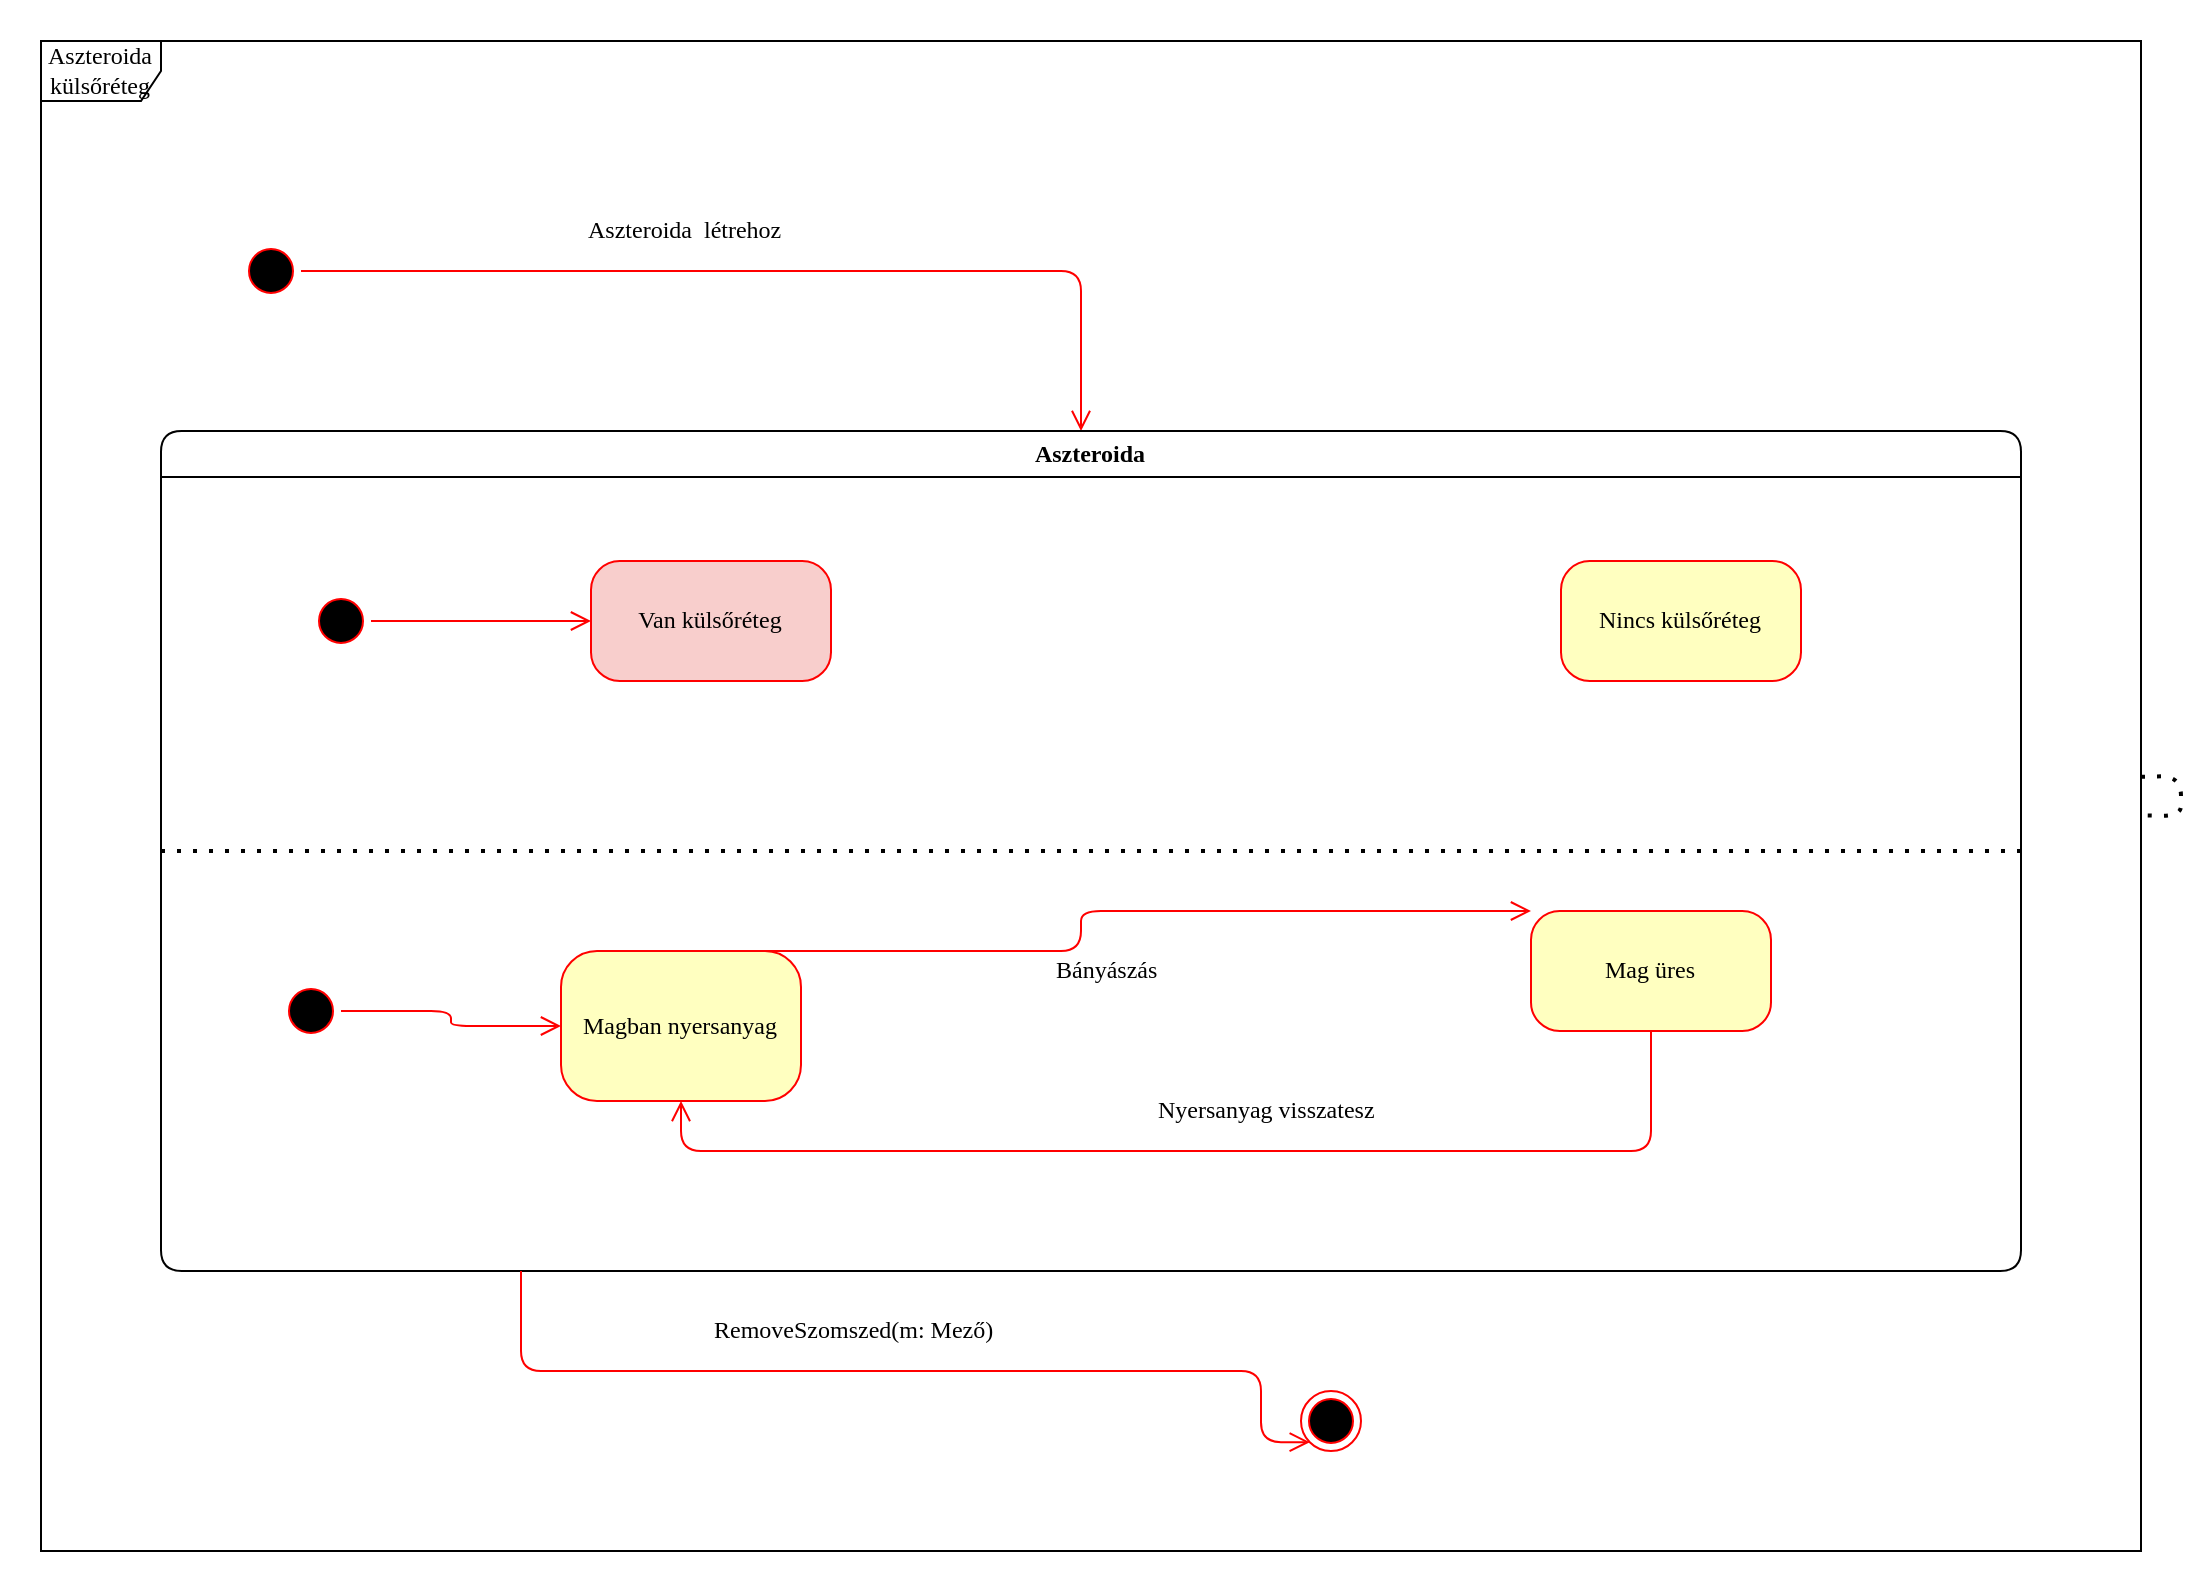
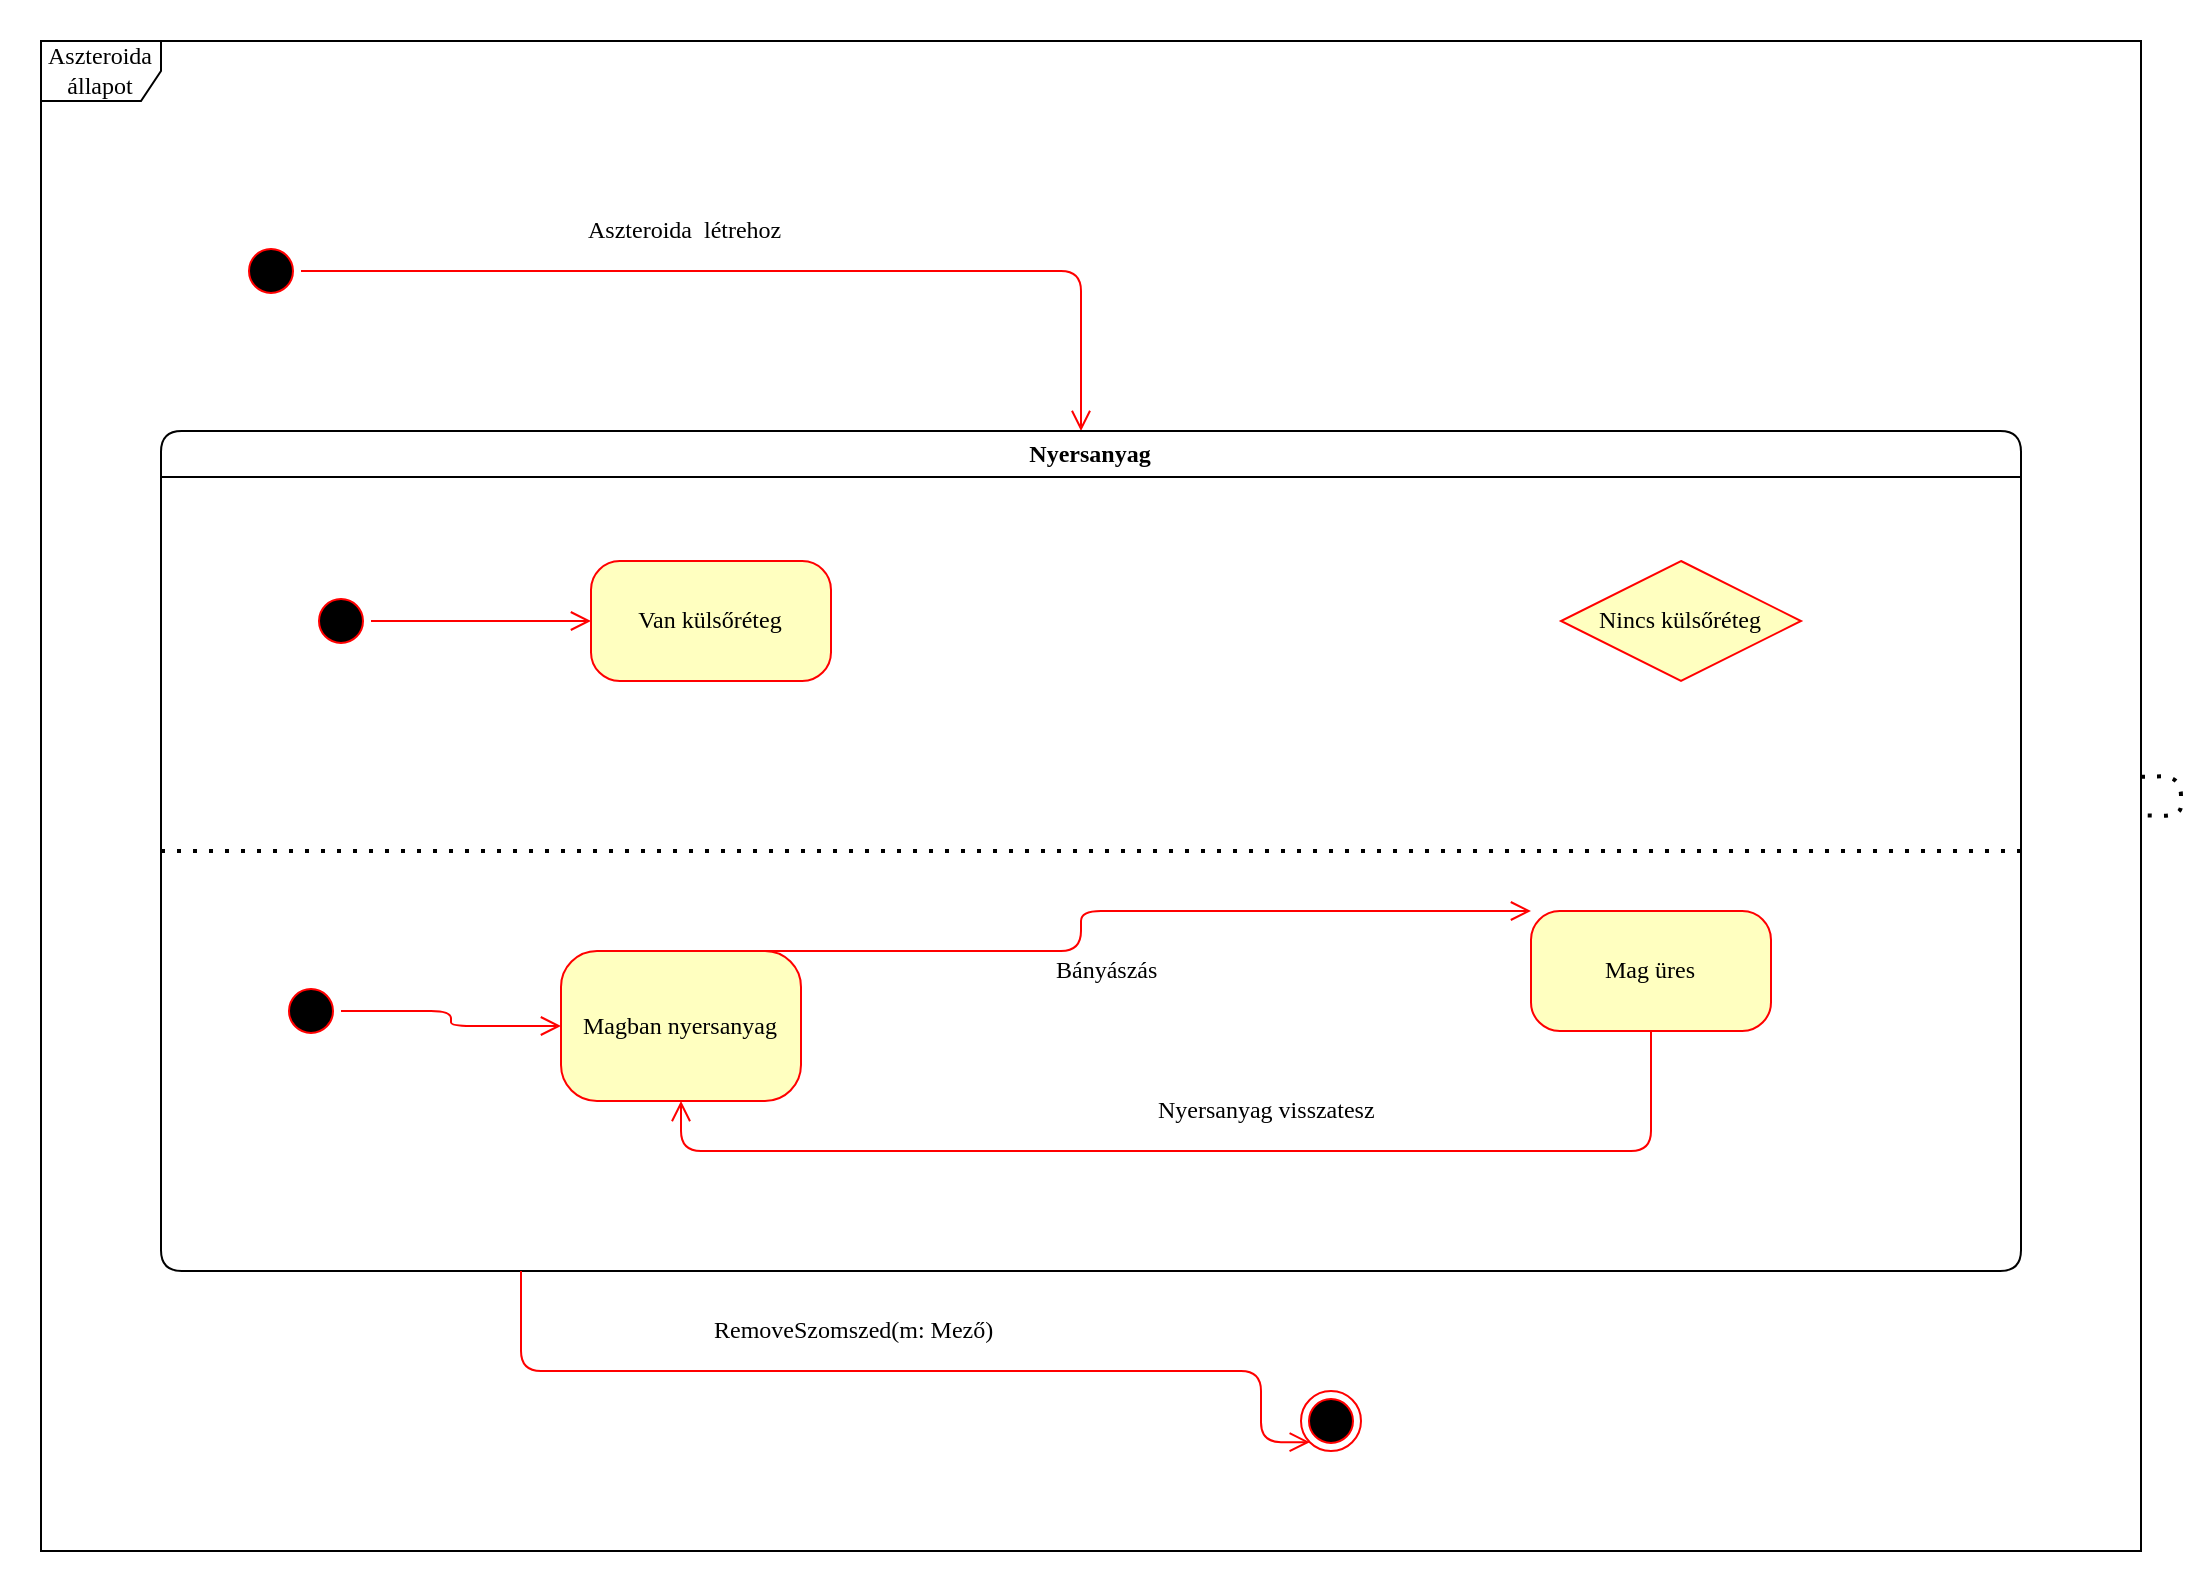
(101, 71) -> (101, 71)
(1091, 455) -> (1091, 455)
(711, 621) -> (711, 621)
(1681, 621) -> (1681, 621)
